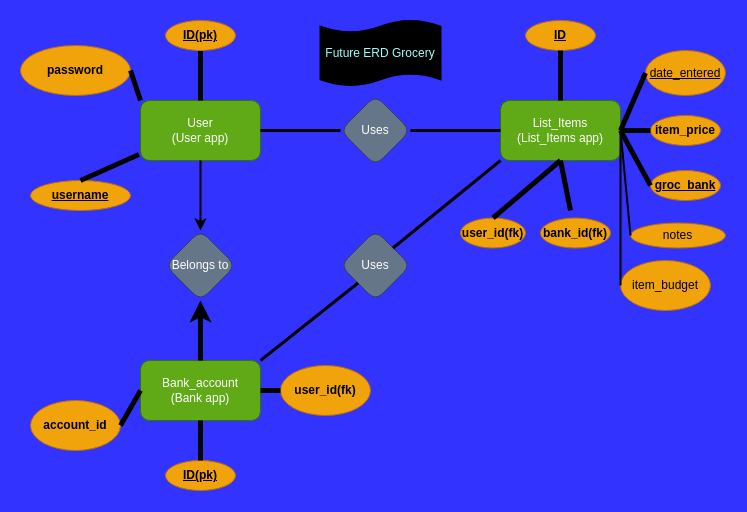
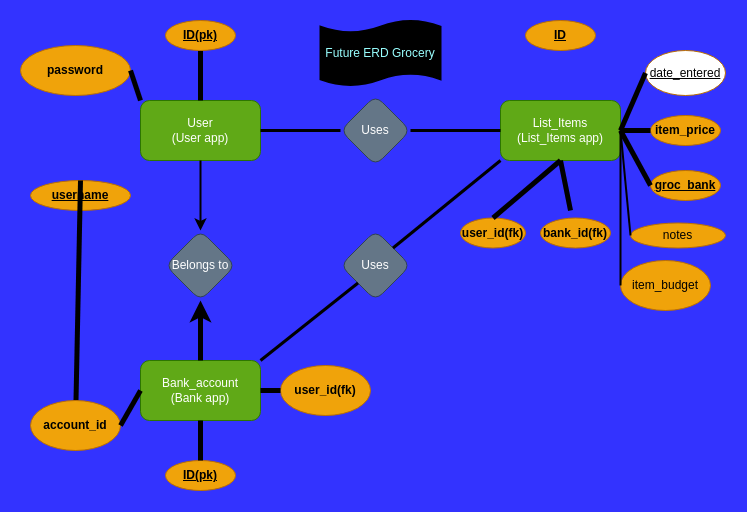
(686, 73) -> (686, 73)
(561, 76) -> none
(109, 168) -> (78, 291)
